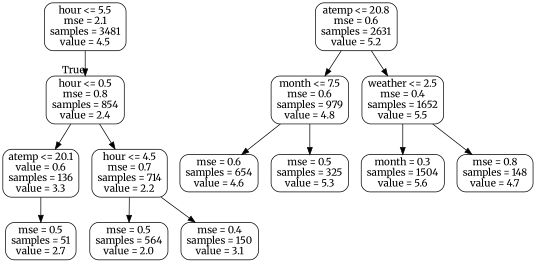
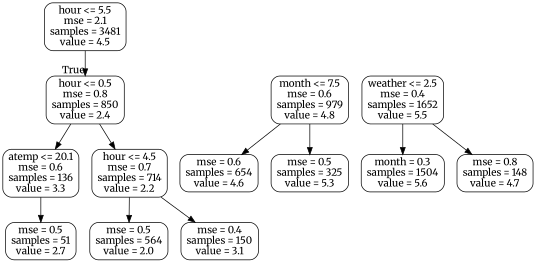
(356, 27) -> none
(85, 100) -> (85, 100)
(41, 173) -> (41, 173)
